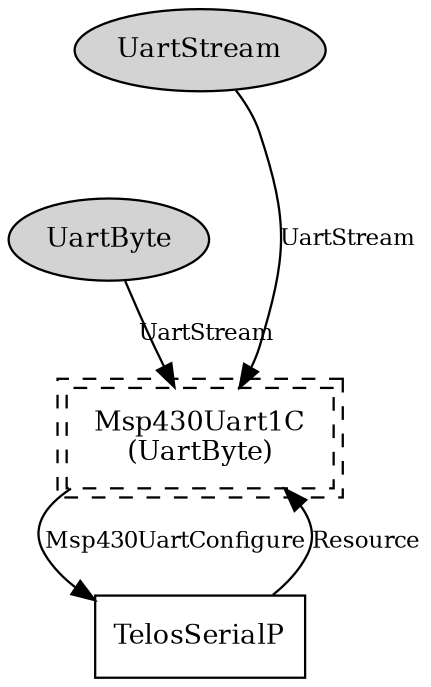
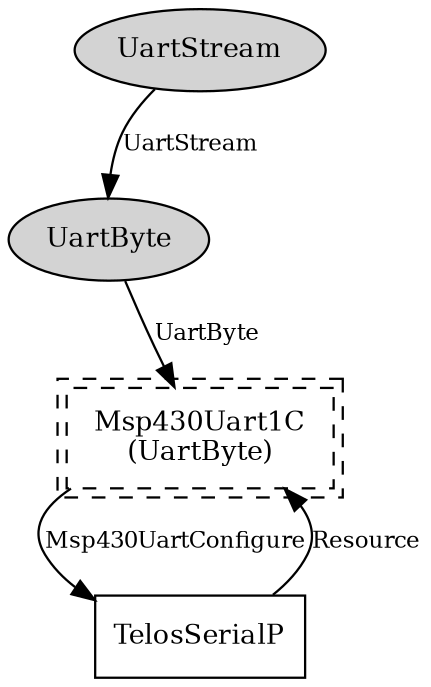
(280, 226) -> (125, 128)
(207, 334) -> (207, 334)
